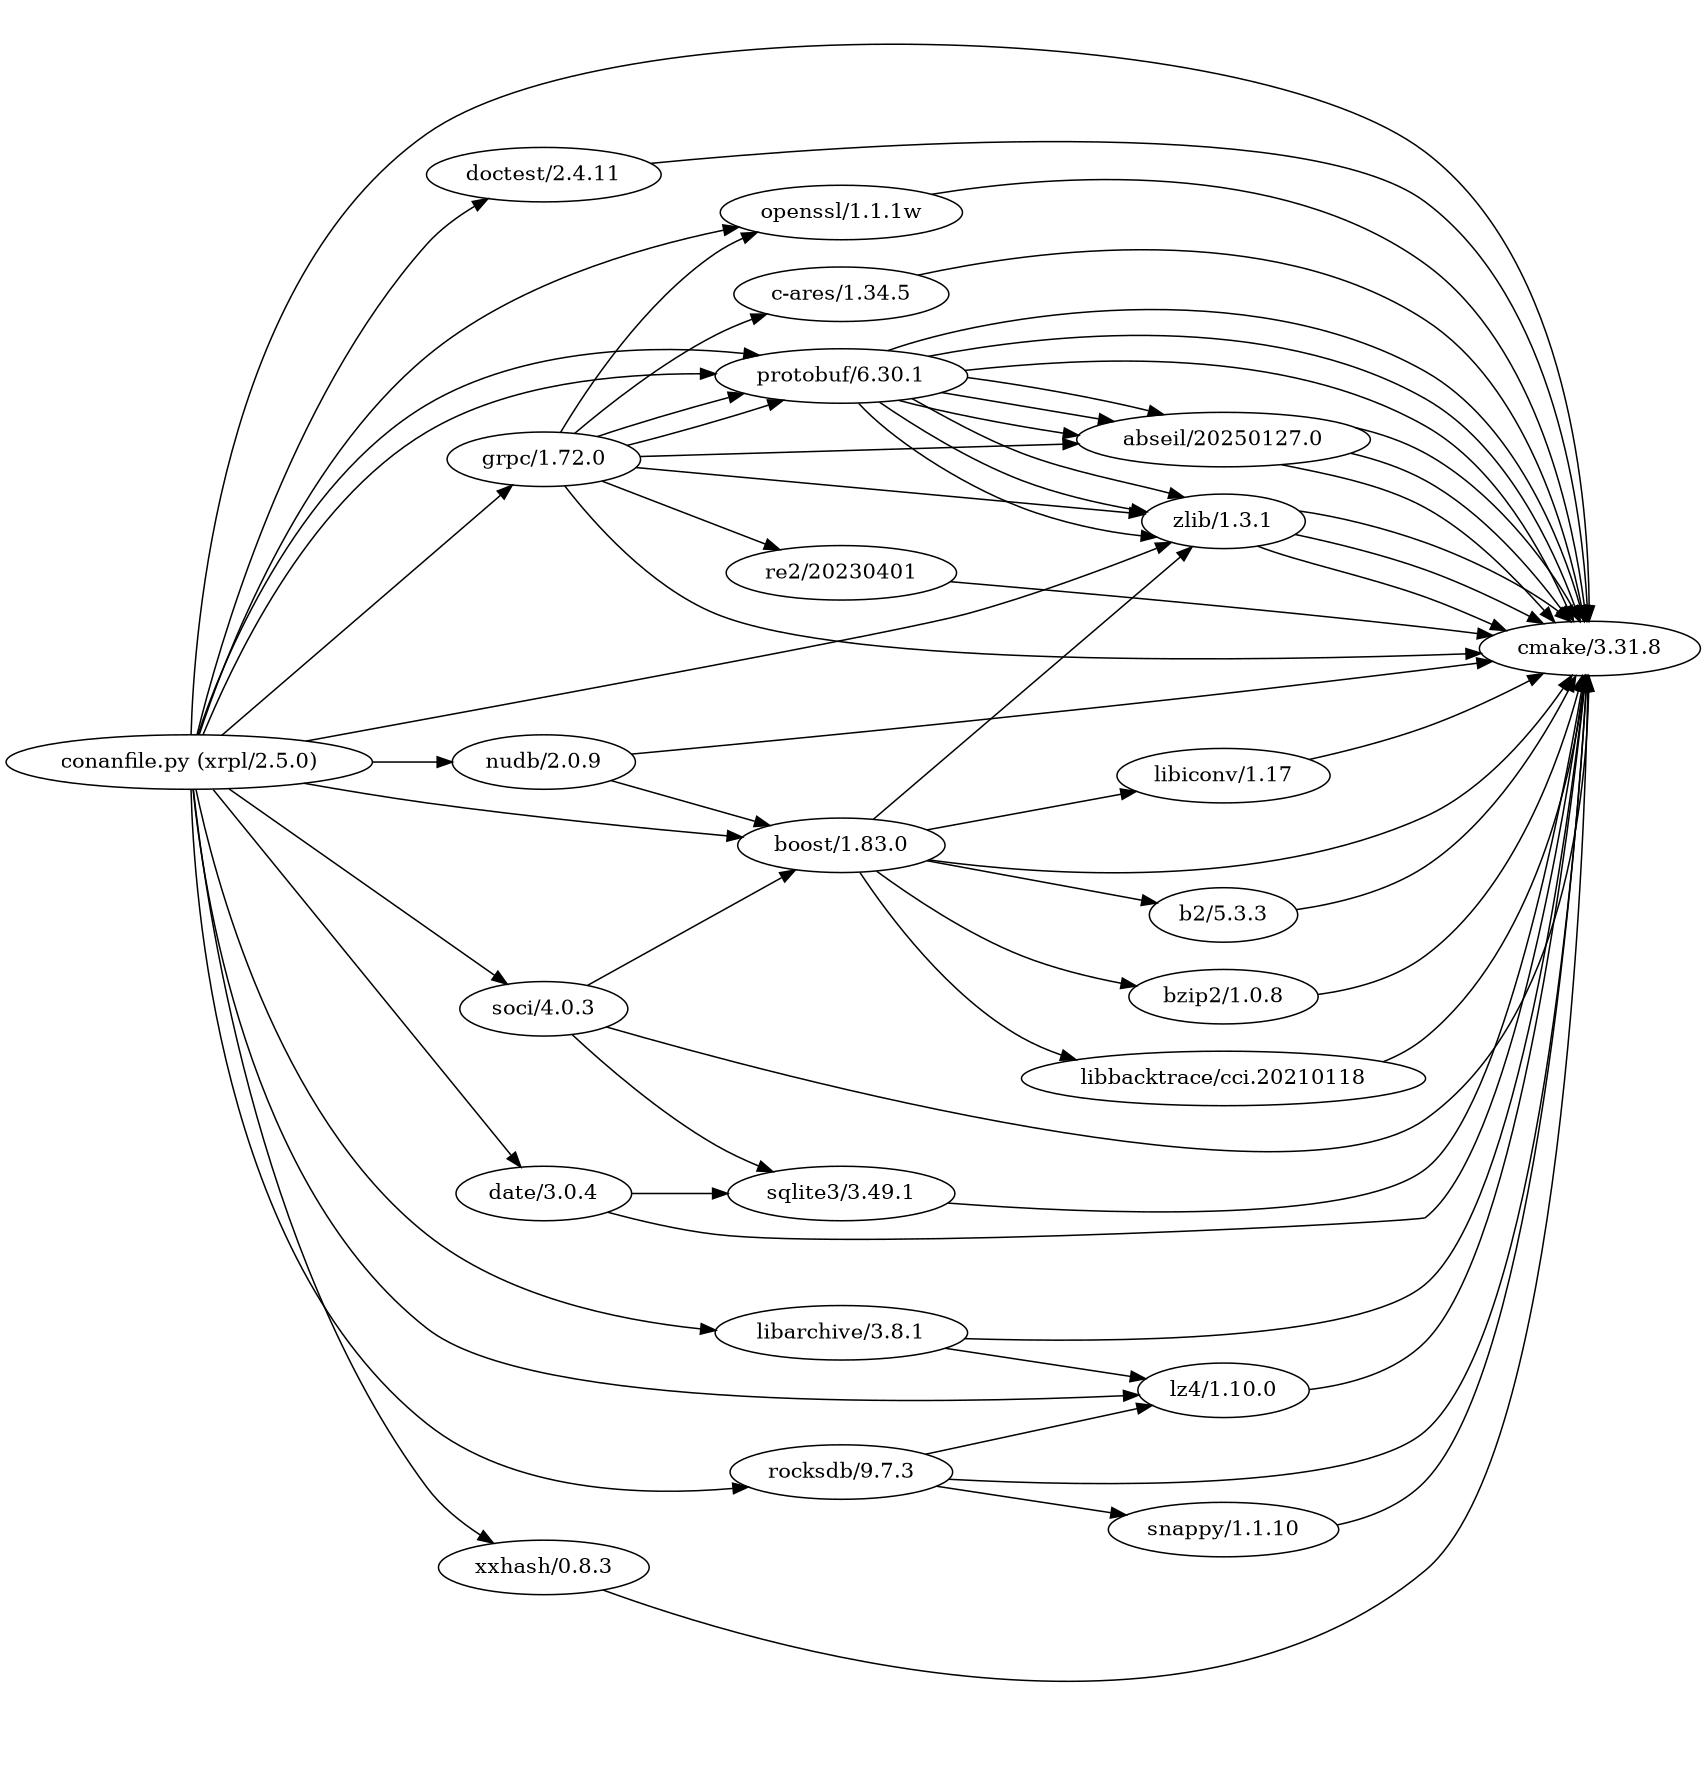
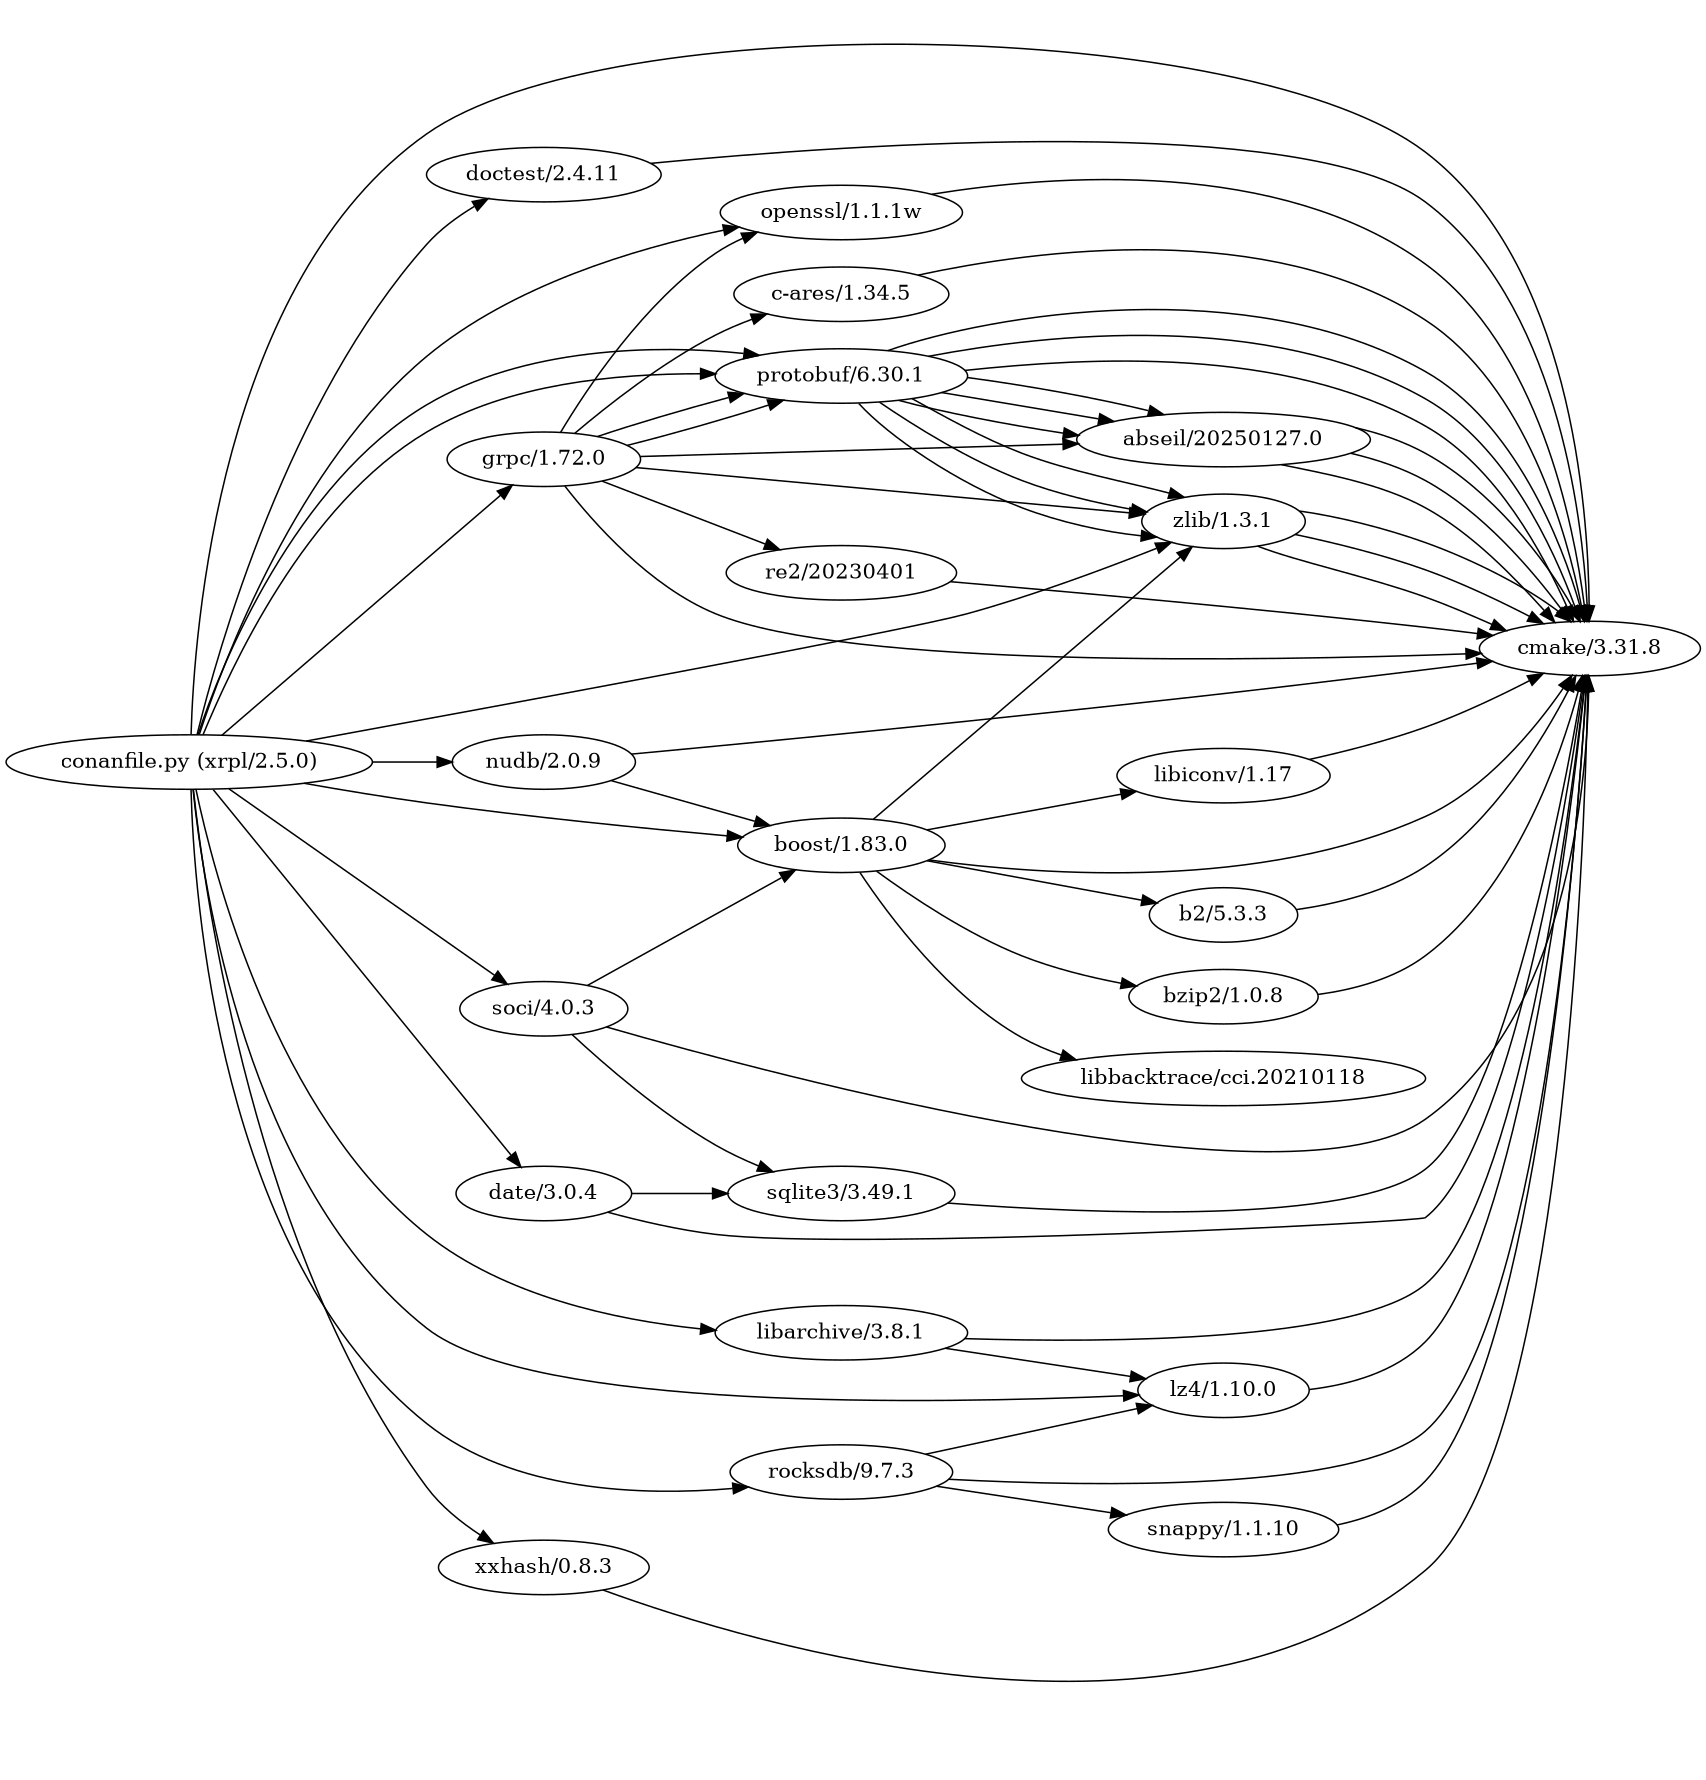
(1524, 901) -> none
